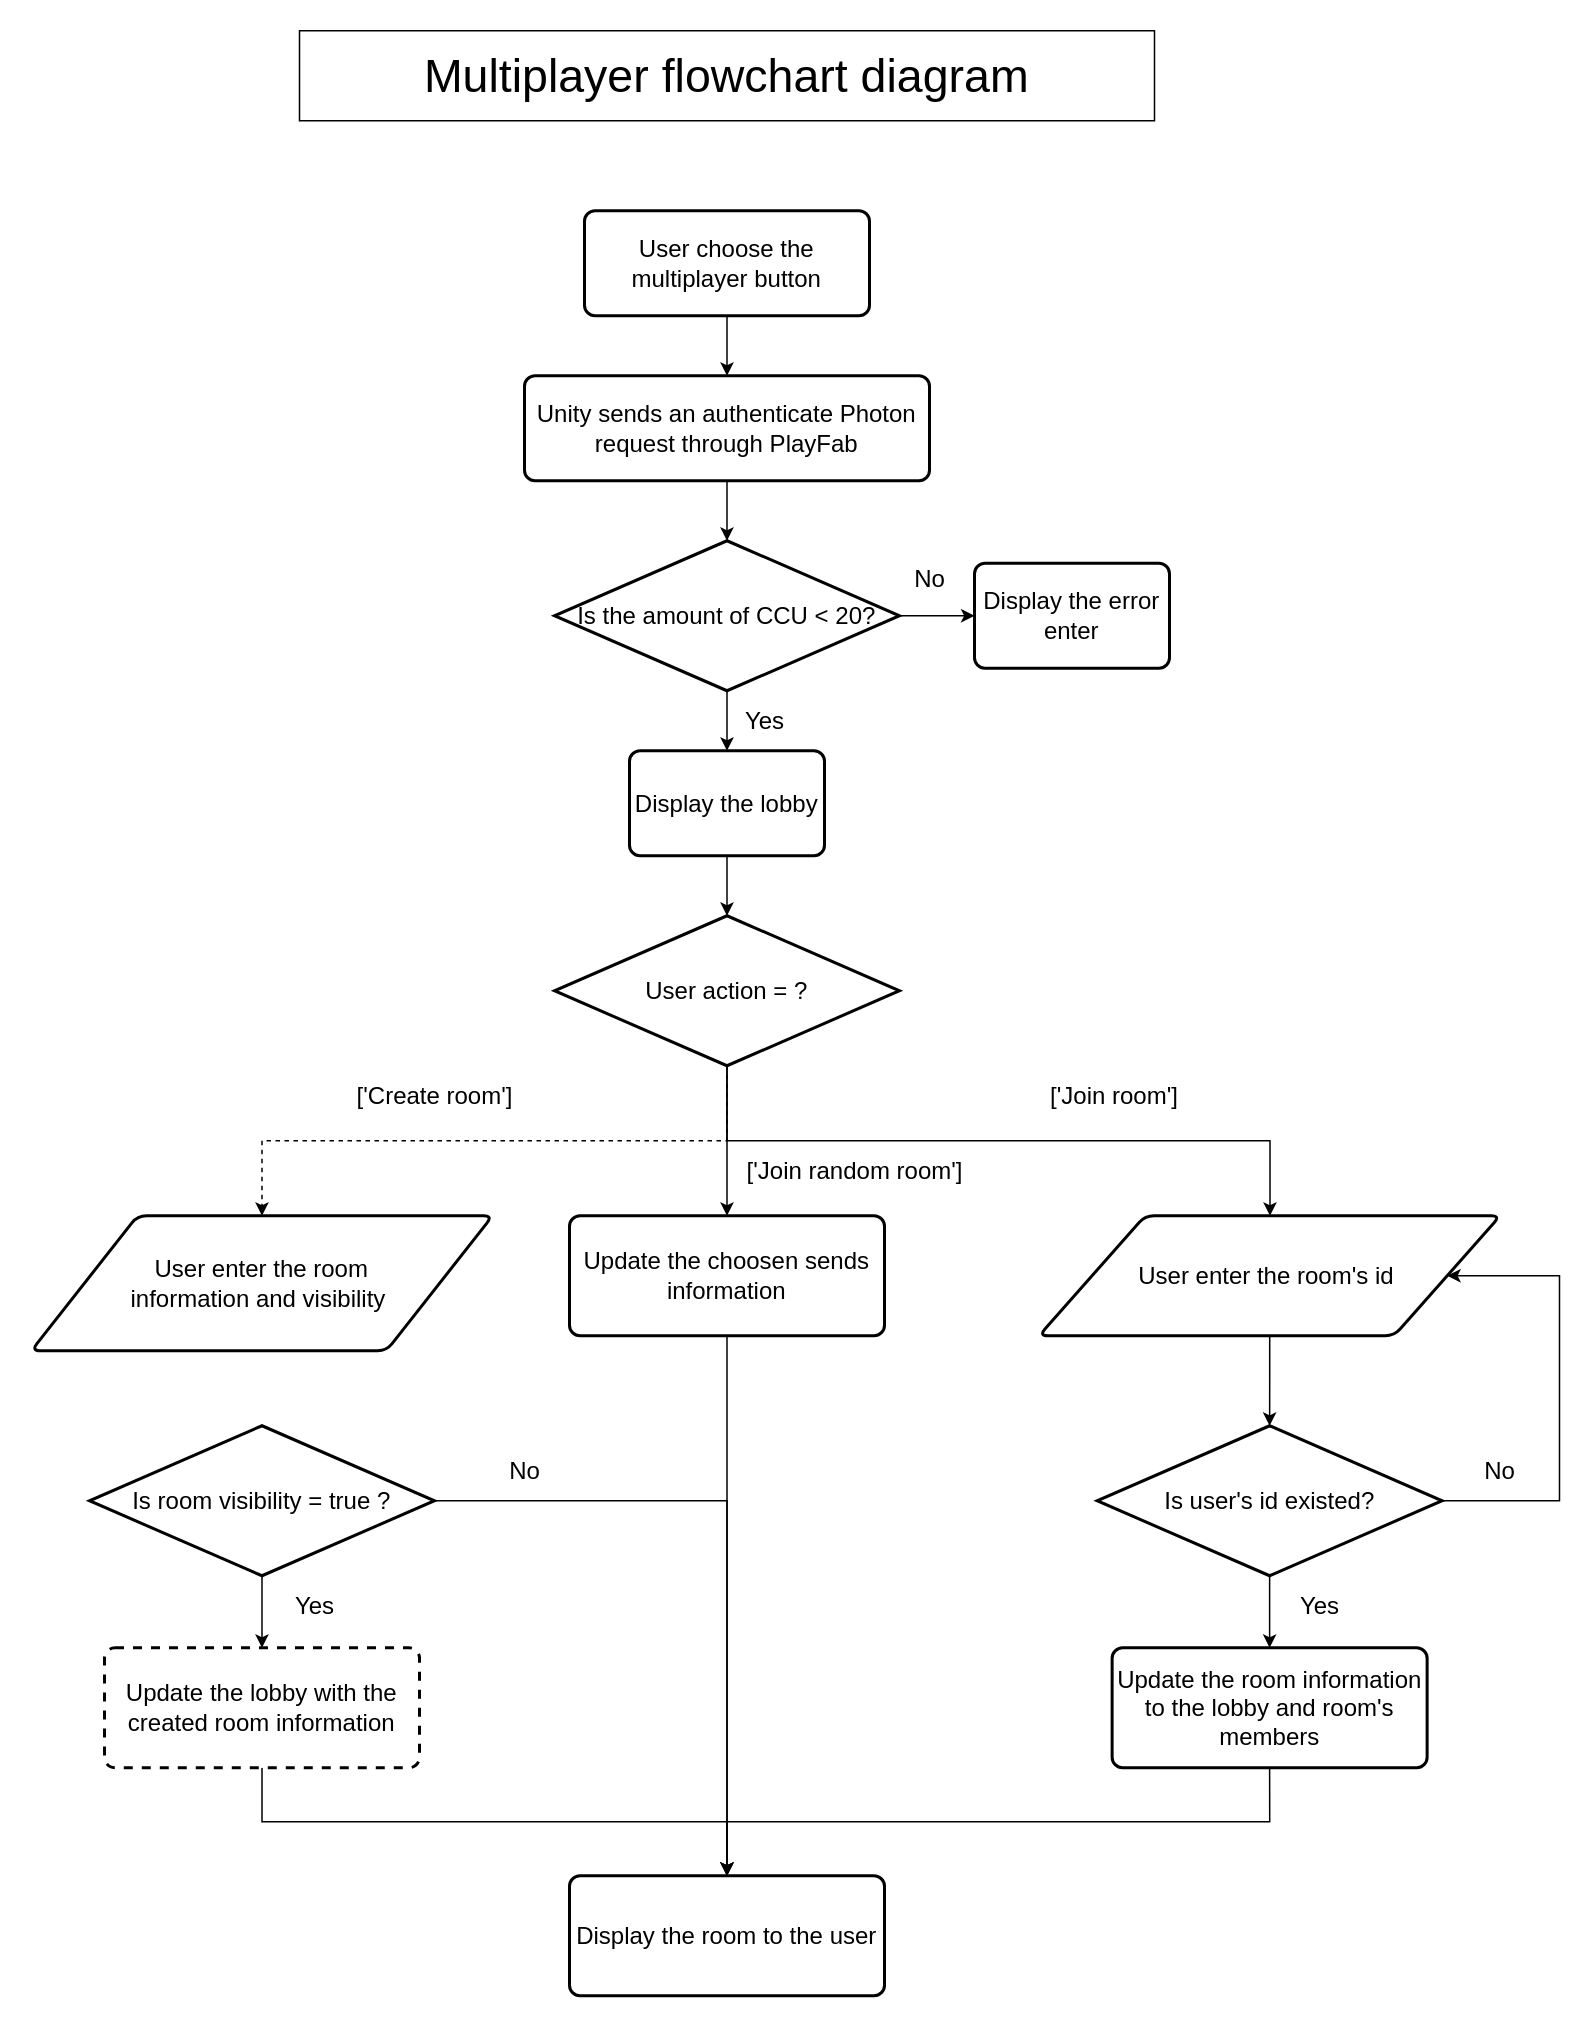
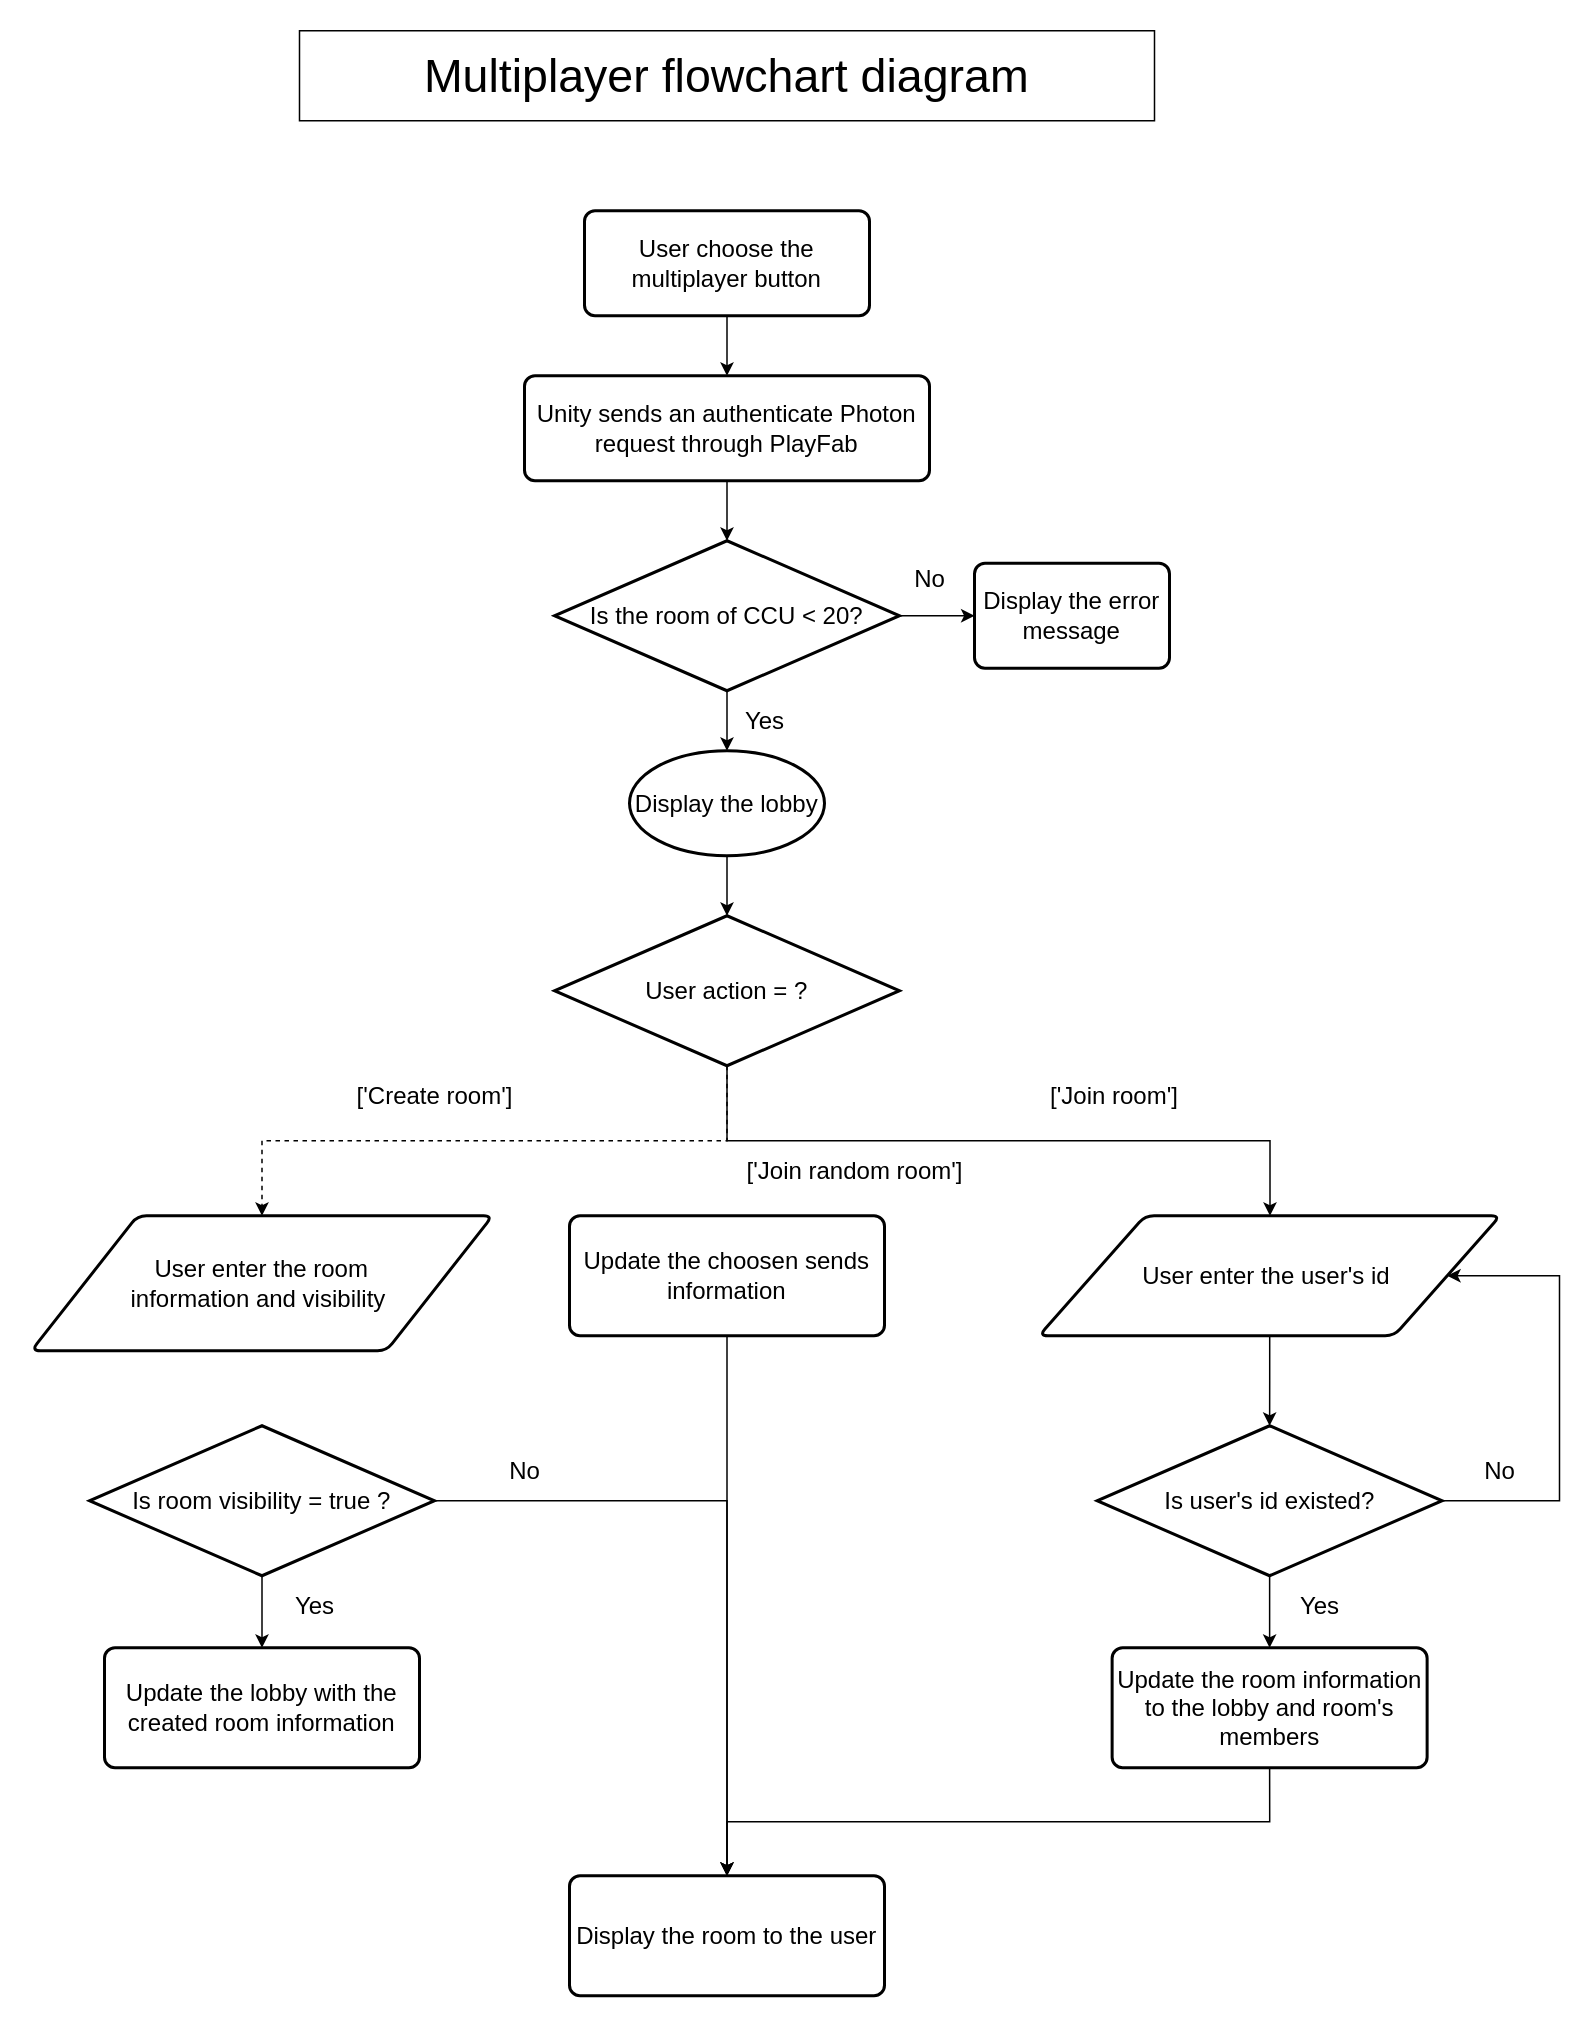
(727, 616) -> (727, 616)
(1072, 616) -> (1072, 616)
(727, 803) -> (727, 803)
(727, 1174) -> none
(1270, 1276) -> (1270, 1276)
(262, 1708) -> (262, 1708)
(466, 1822) -> none
